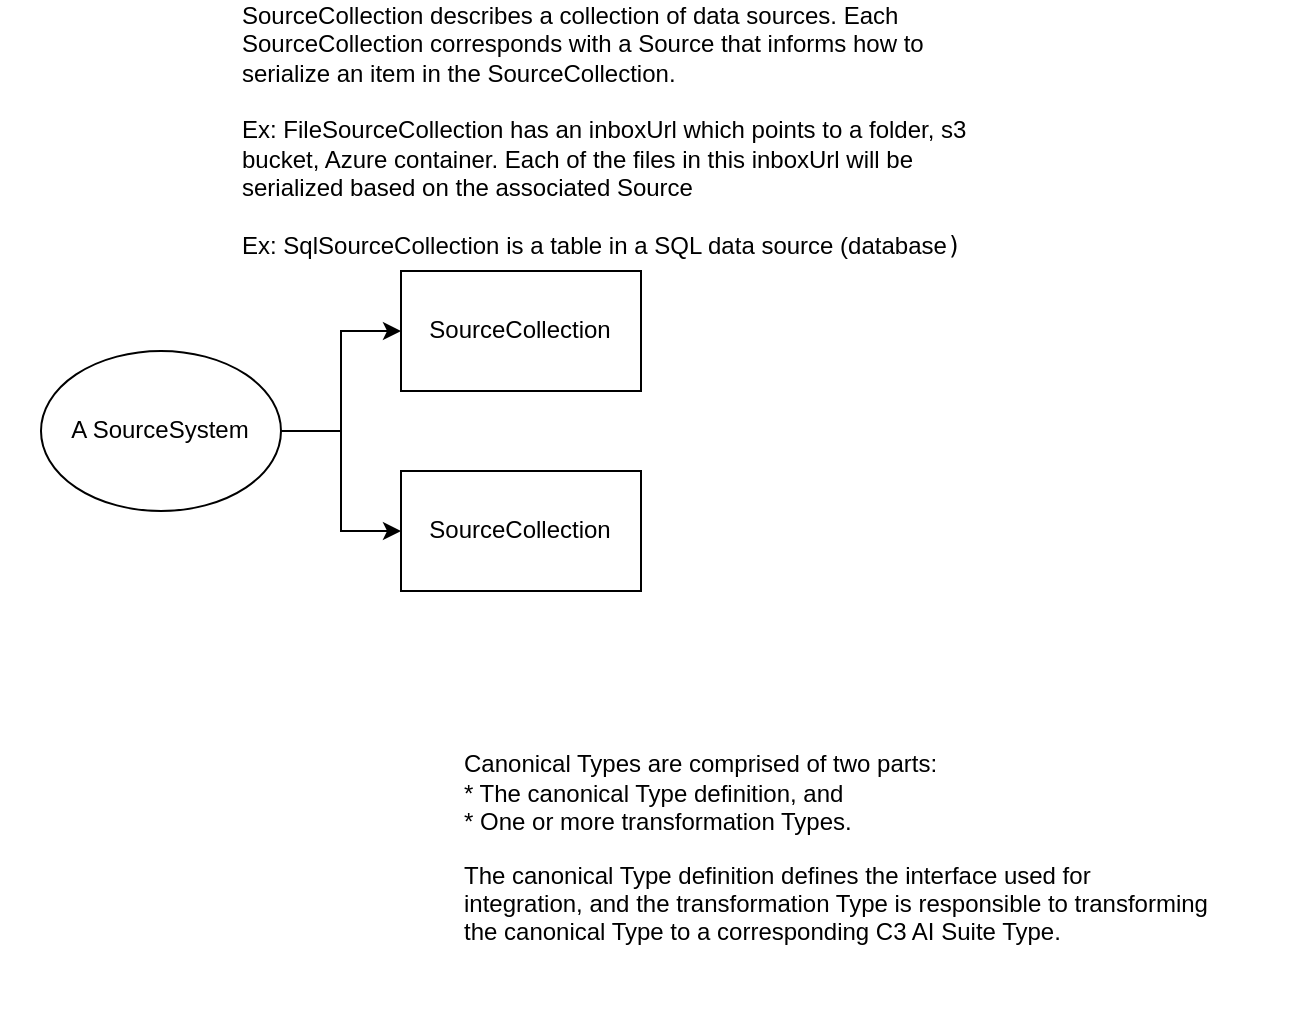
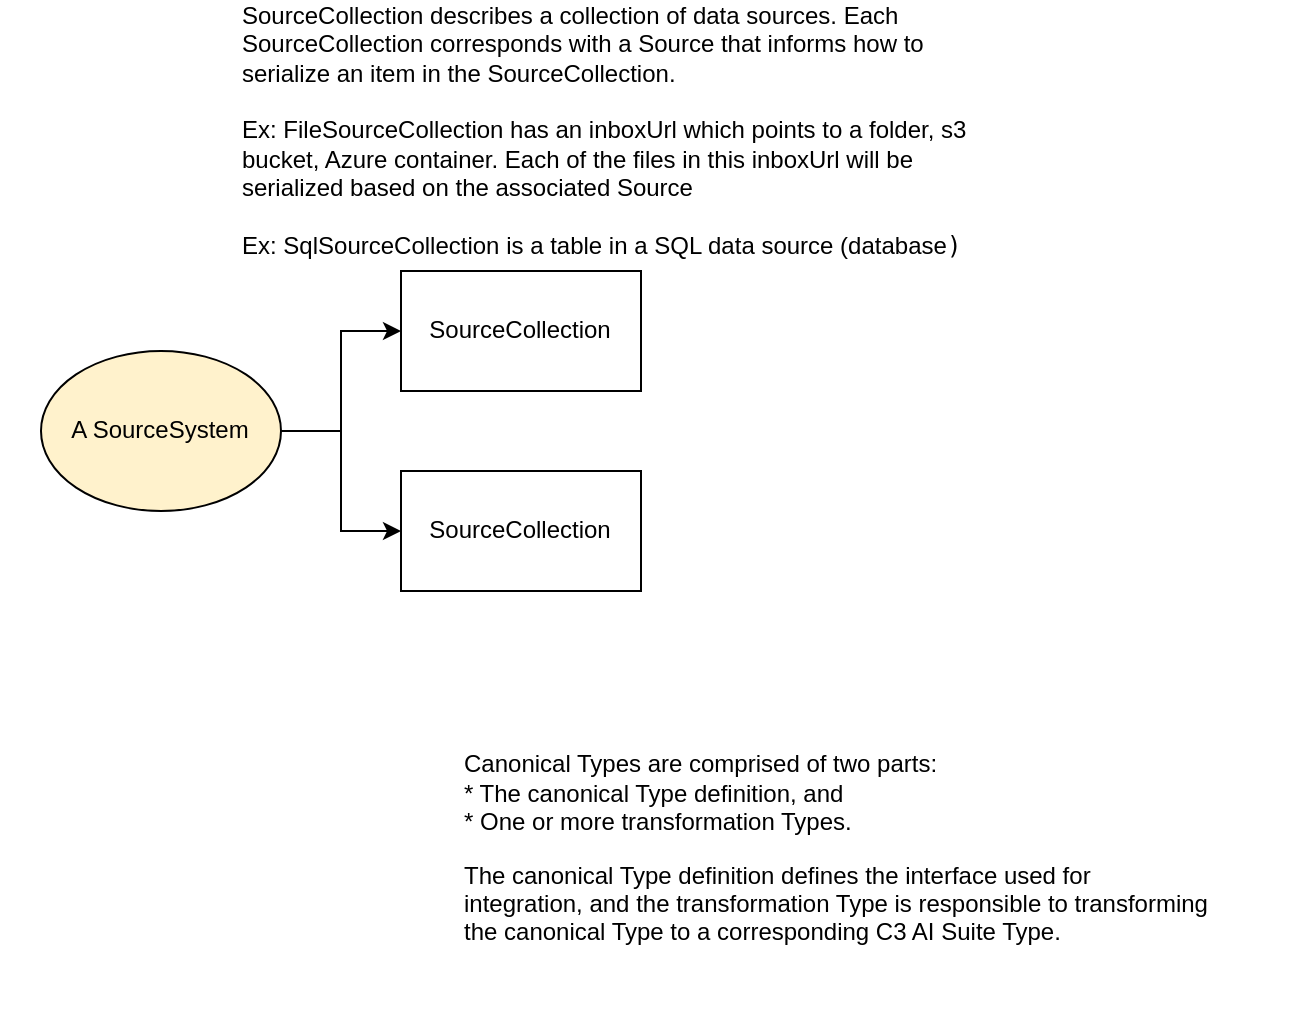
(161, 431) -> (161, 431)
